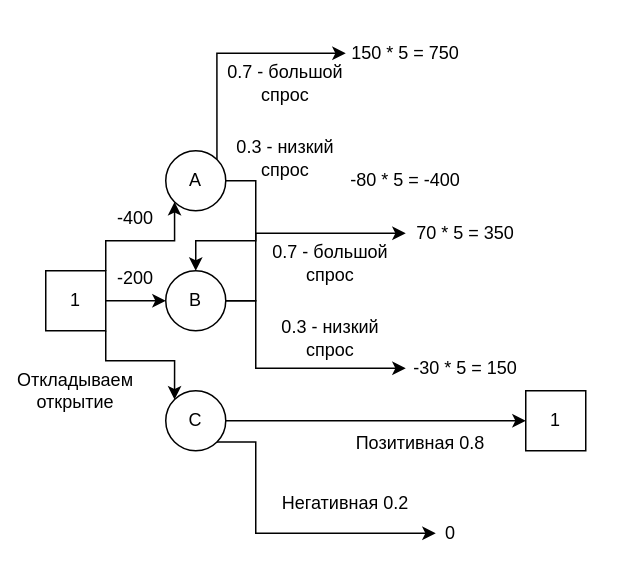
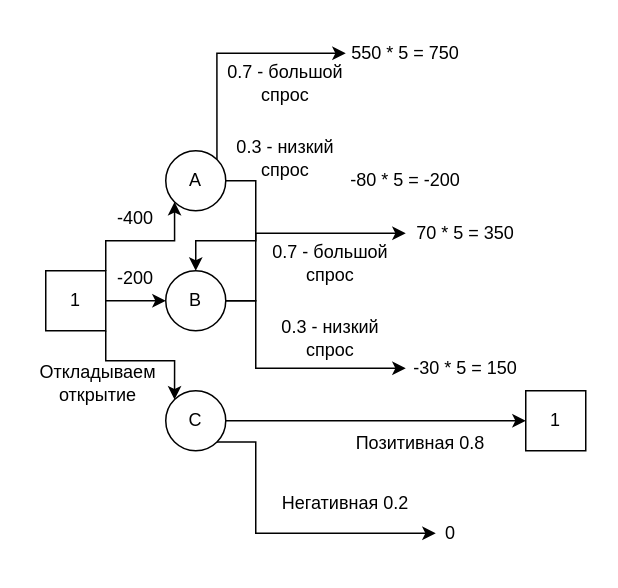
(406, 53) -> (406, 53)
(406, 181) -> (406, 181)
(76, 391) -> (98, 383)
